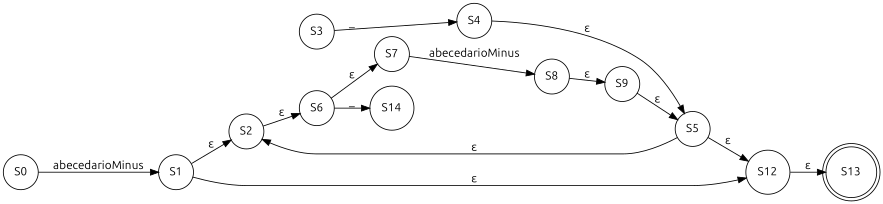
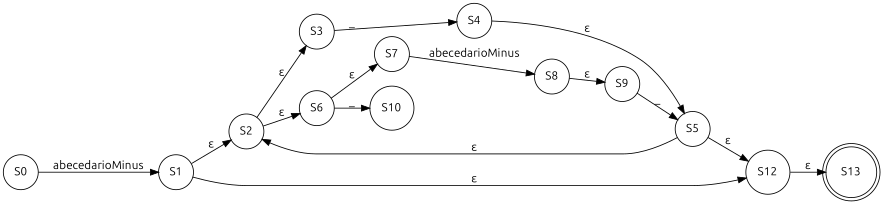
none -> (279, 85)
(657, 99) -> (657, 99)
(392, 108) -> (392, 108)
